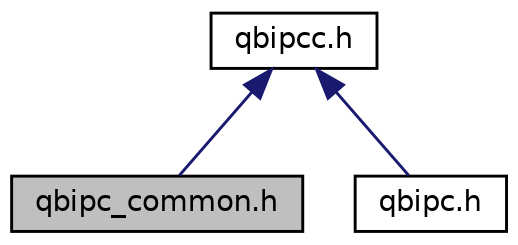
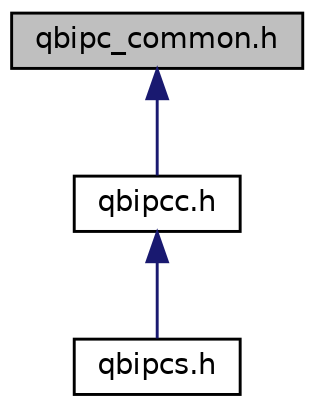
(216, 134) -> (157, 137)
(431, 204) -> (157, 367)
